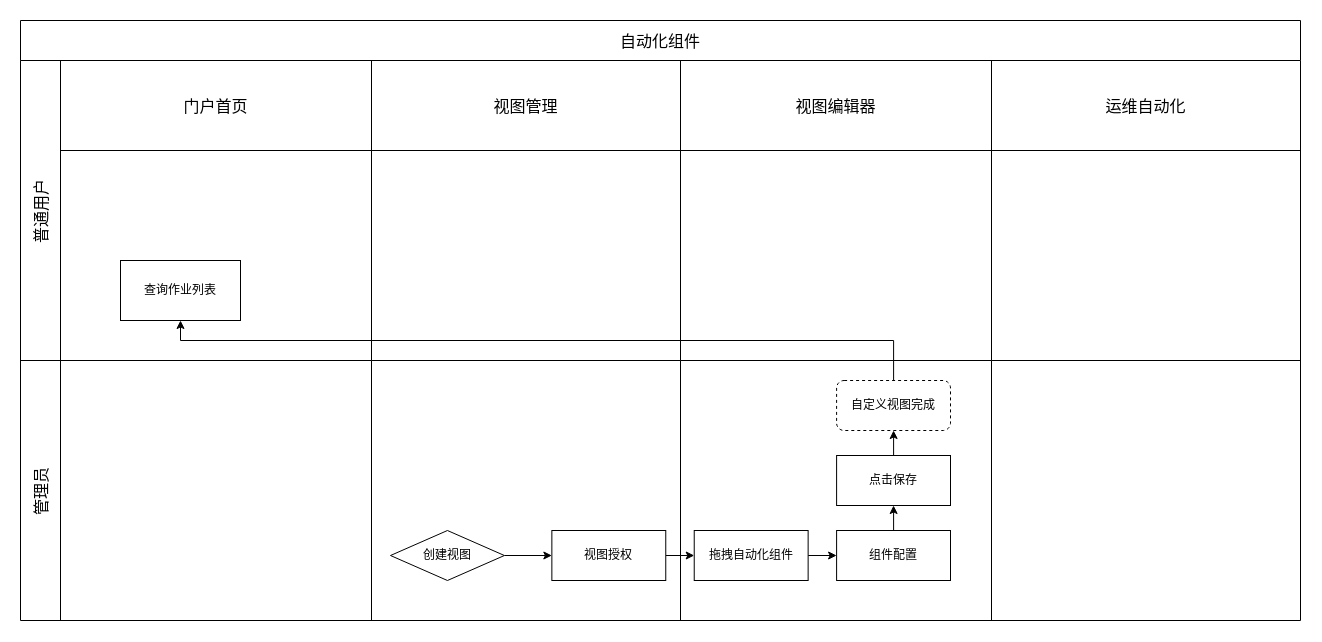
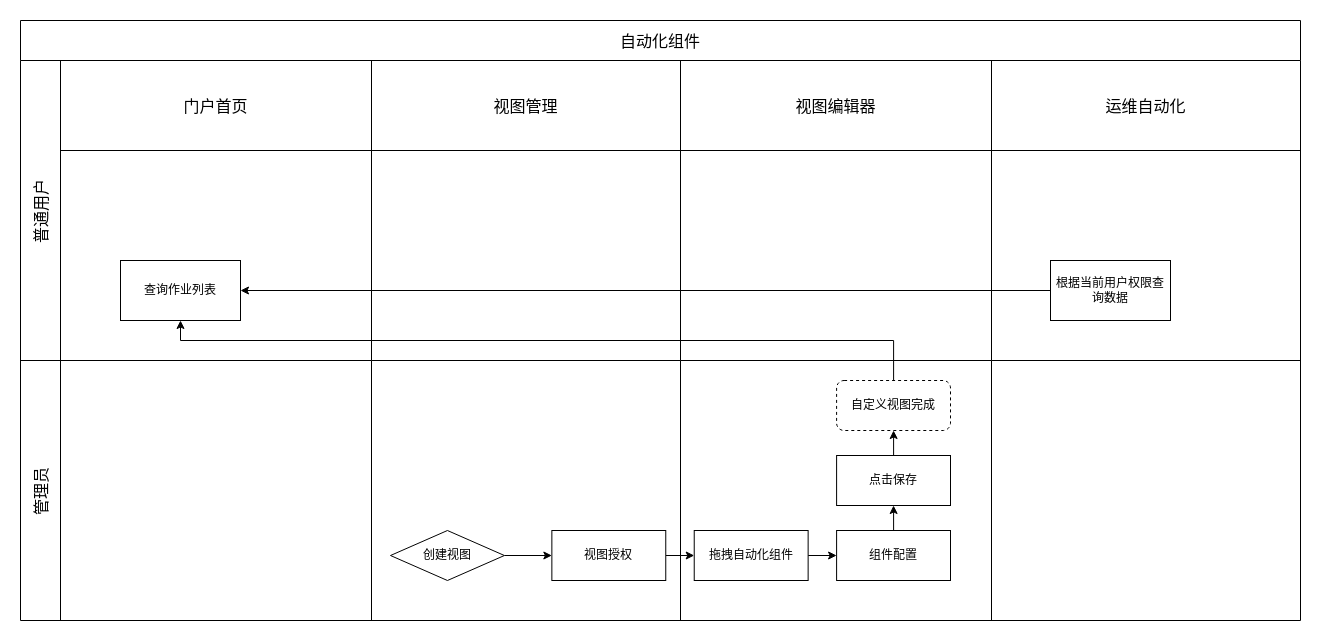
none -> (649, 291)
none -> (1111, 291)
